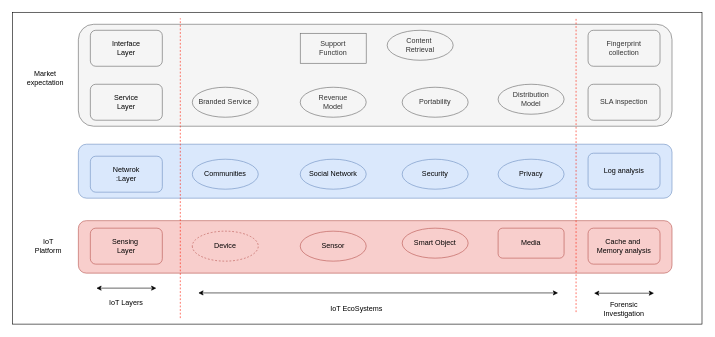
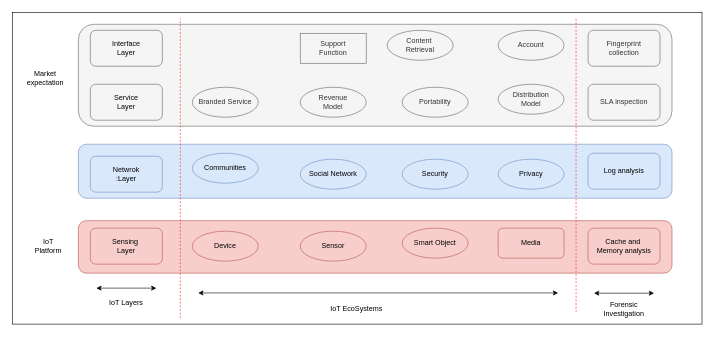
none -> (531, 45)
(225, 174) -> (225, 168)
(225, 246) -> (225, 246)
